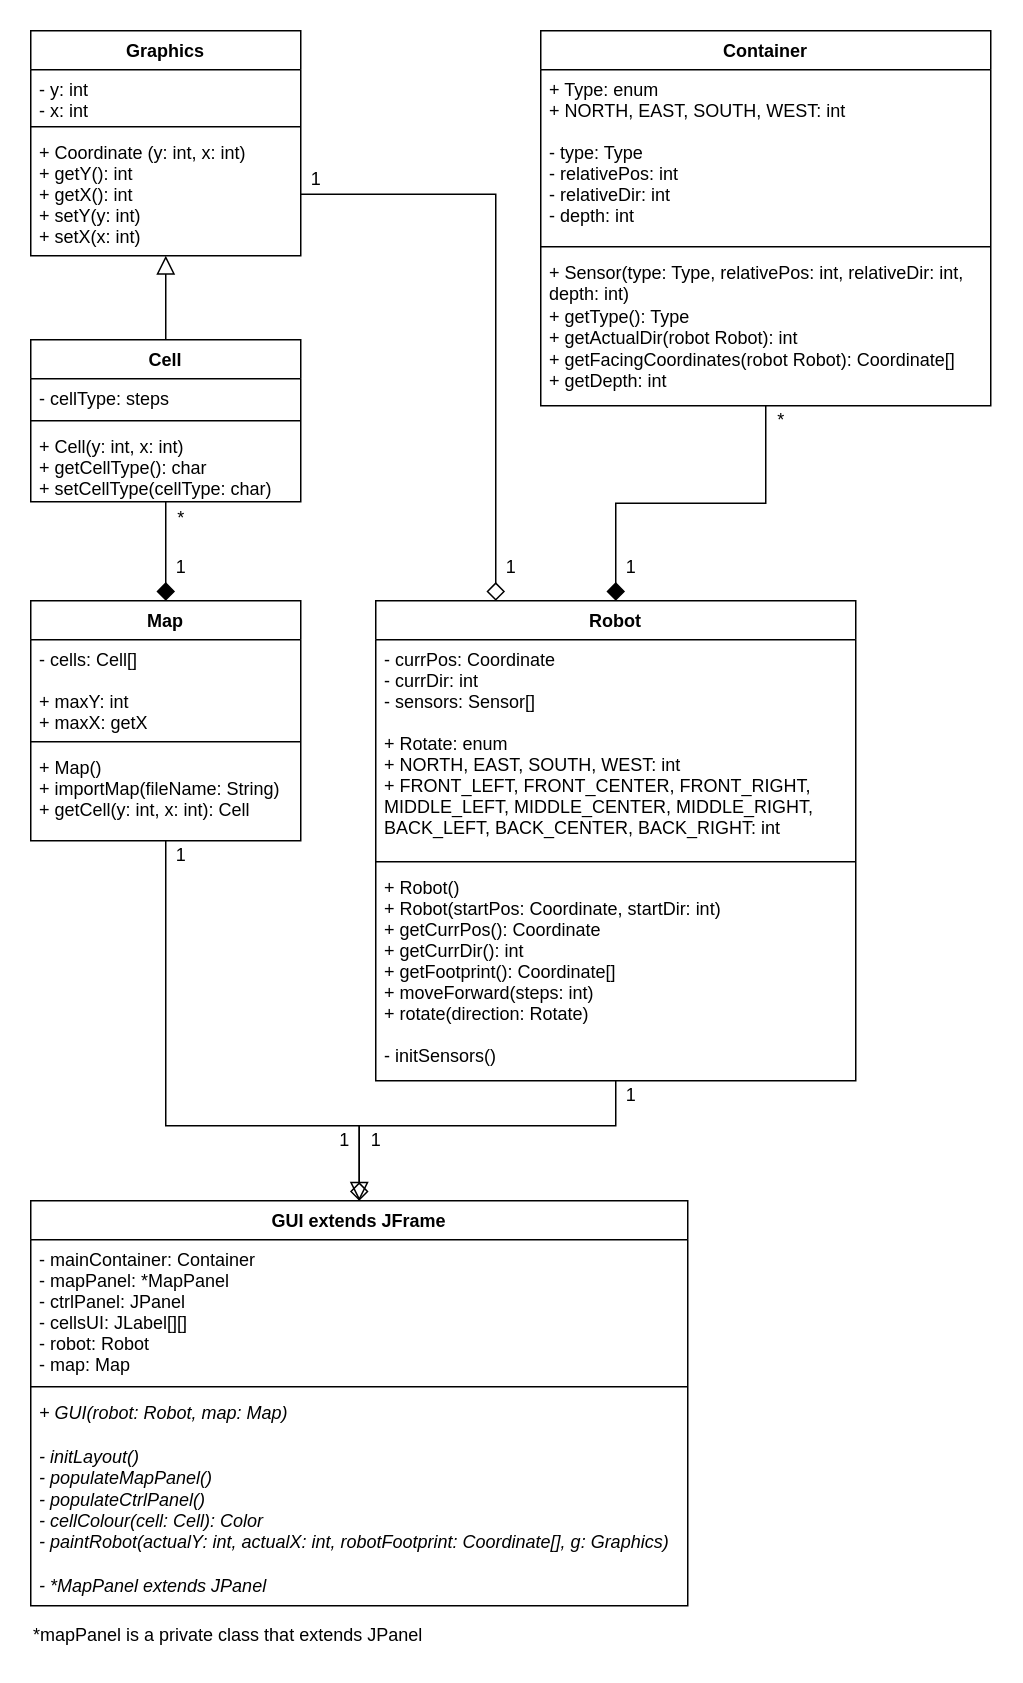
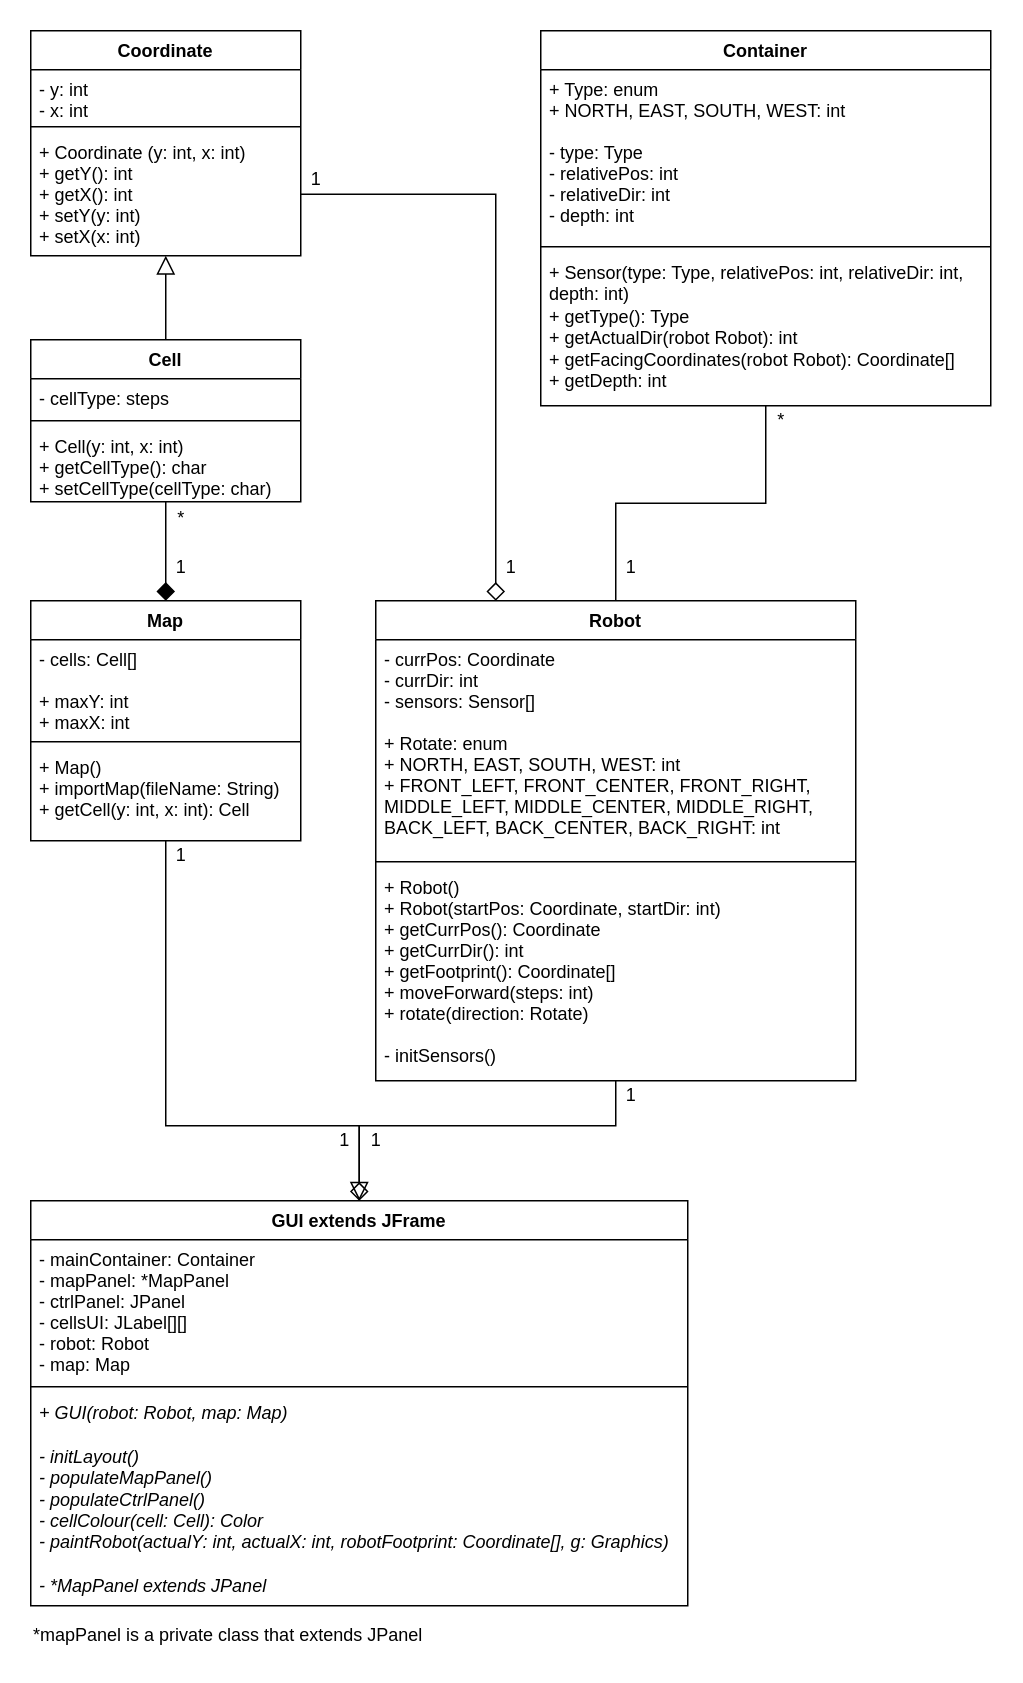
(165, 51) -> (165, 51)
(616, 582) -> (616, 591)
(98, 660) -> (98, 660)
